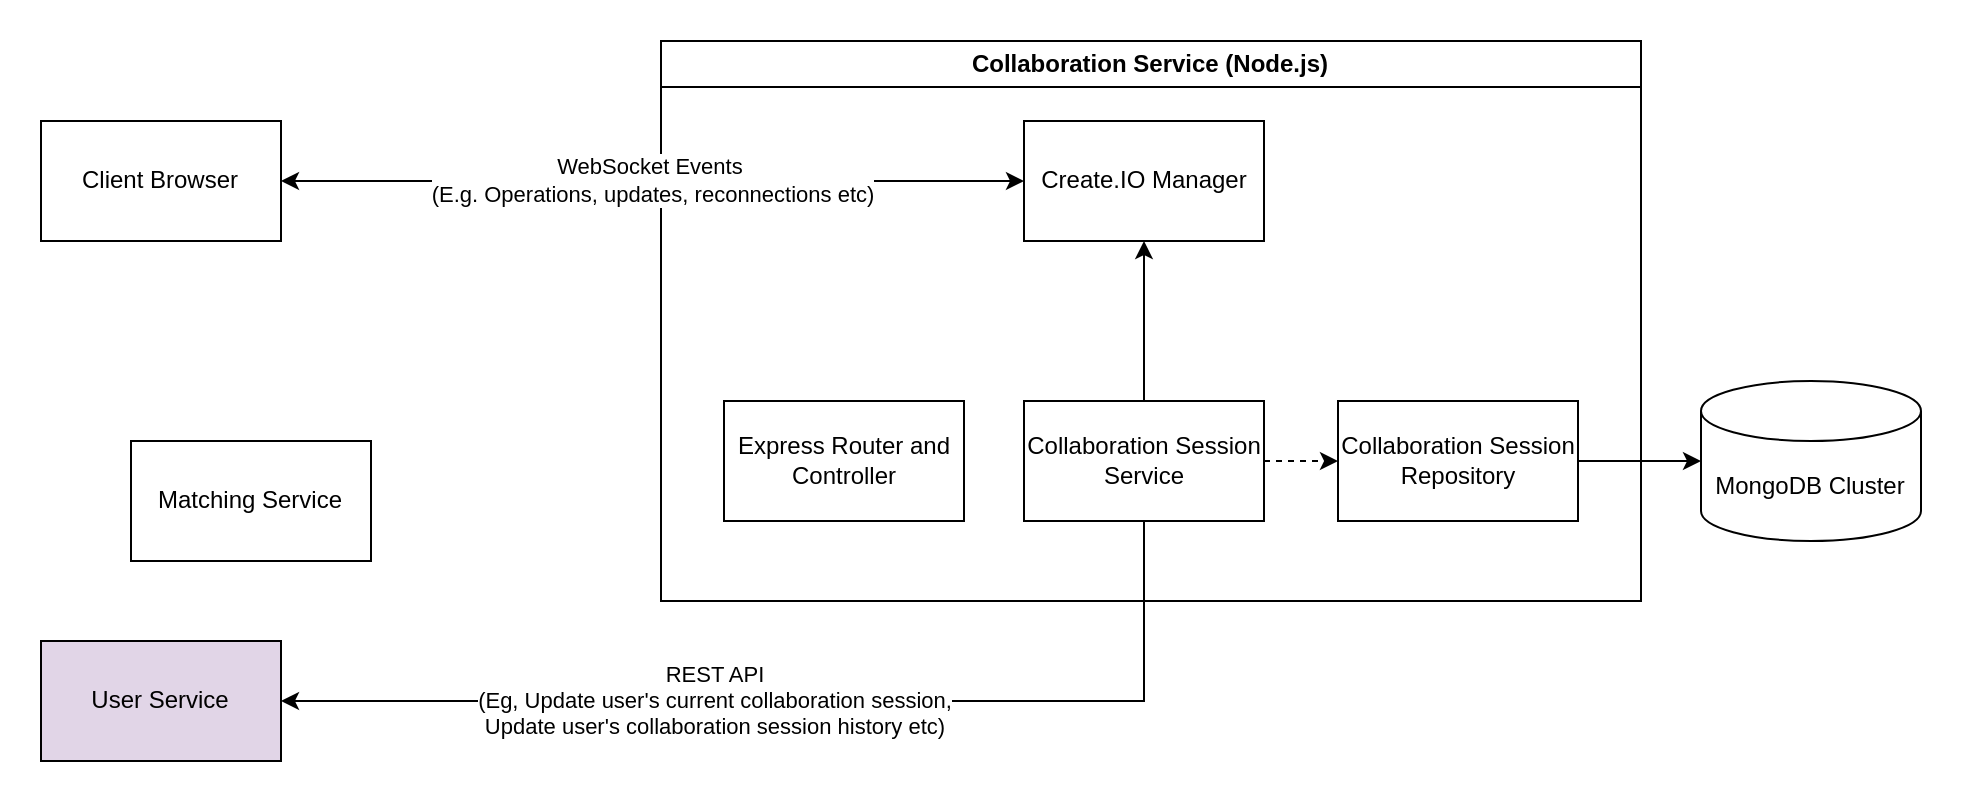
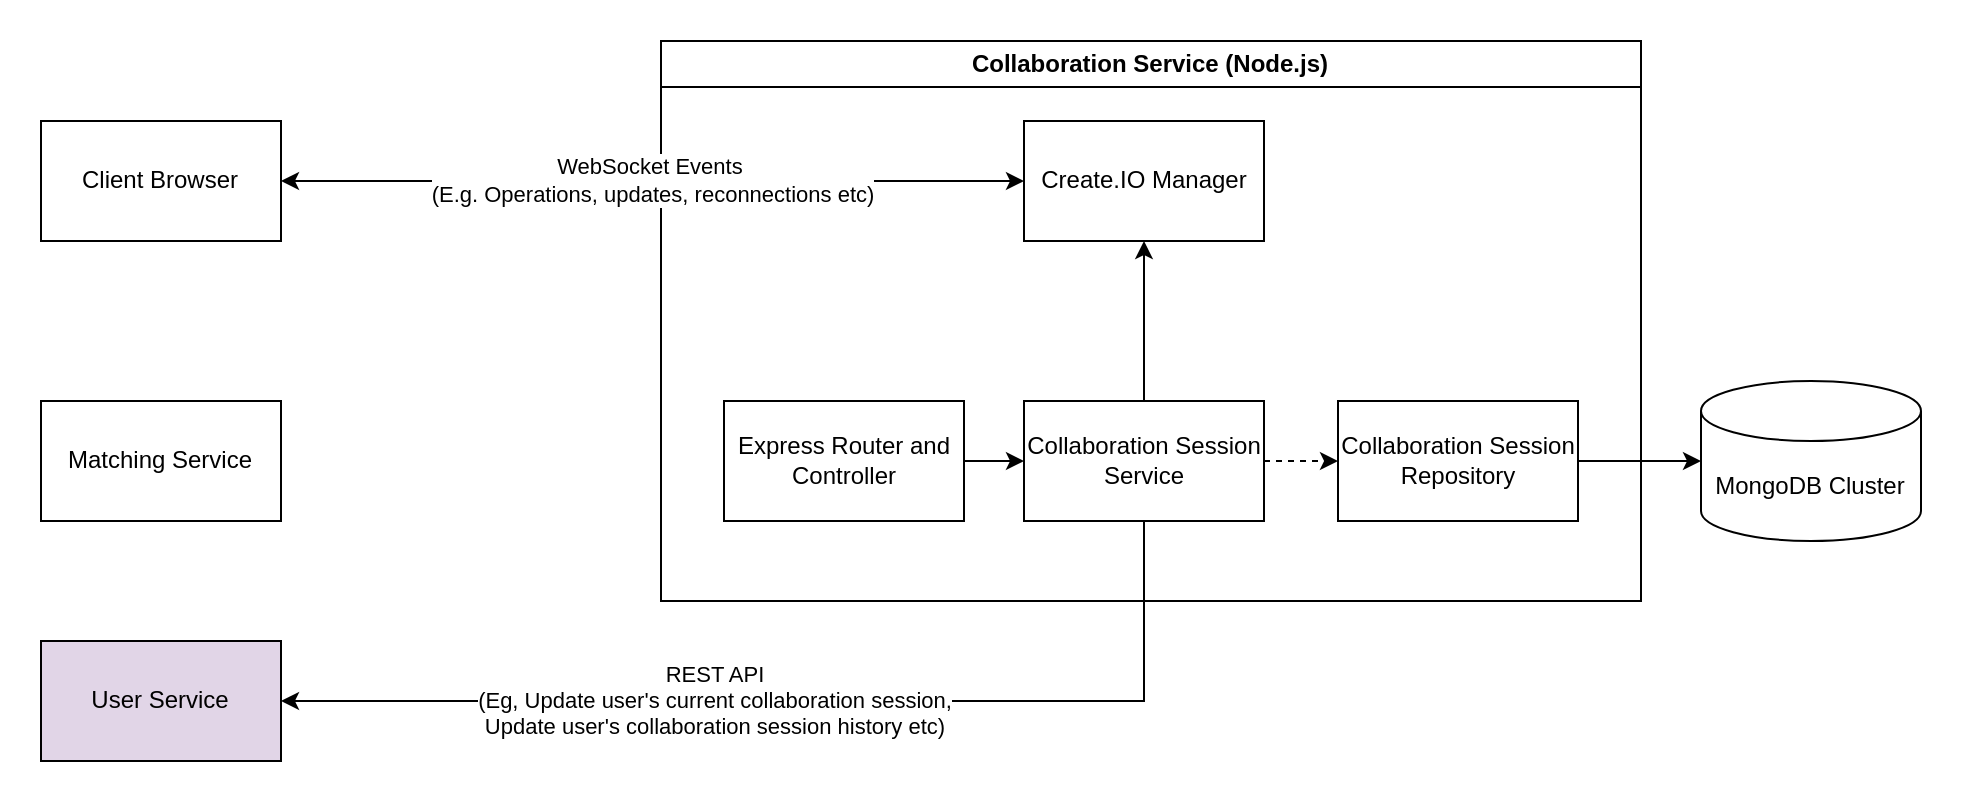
none -> (1001, 461)
(251, 501) -> (161, 461)
